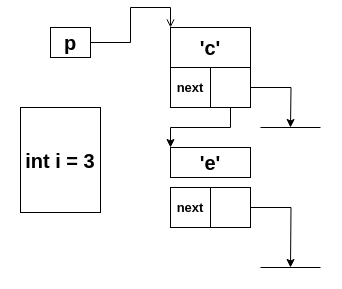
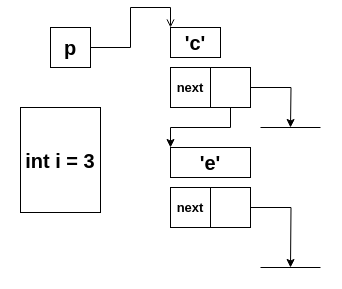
(71, 43) -> (71, 48)
(211, 48) -> (196, 43)
